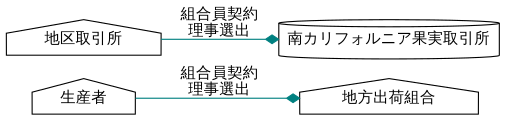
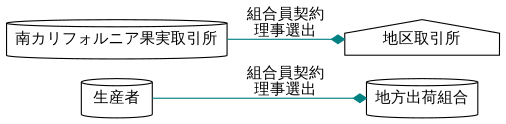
(213, 39) -> (279, 39)
(84, 98) -> (117, 98)
(389, 98) -> (422, 98)
